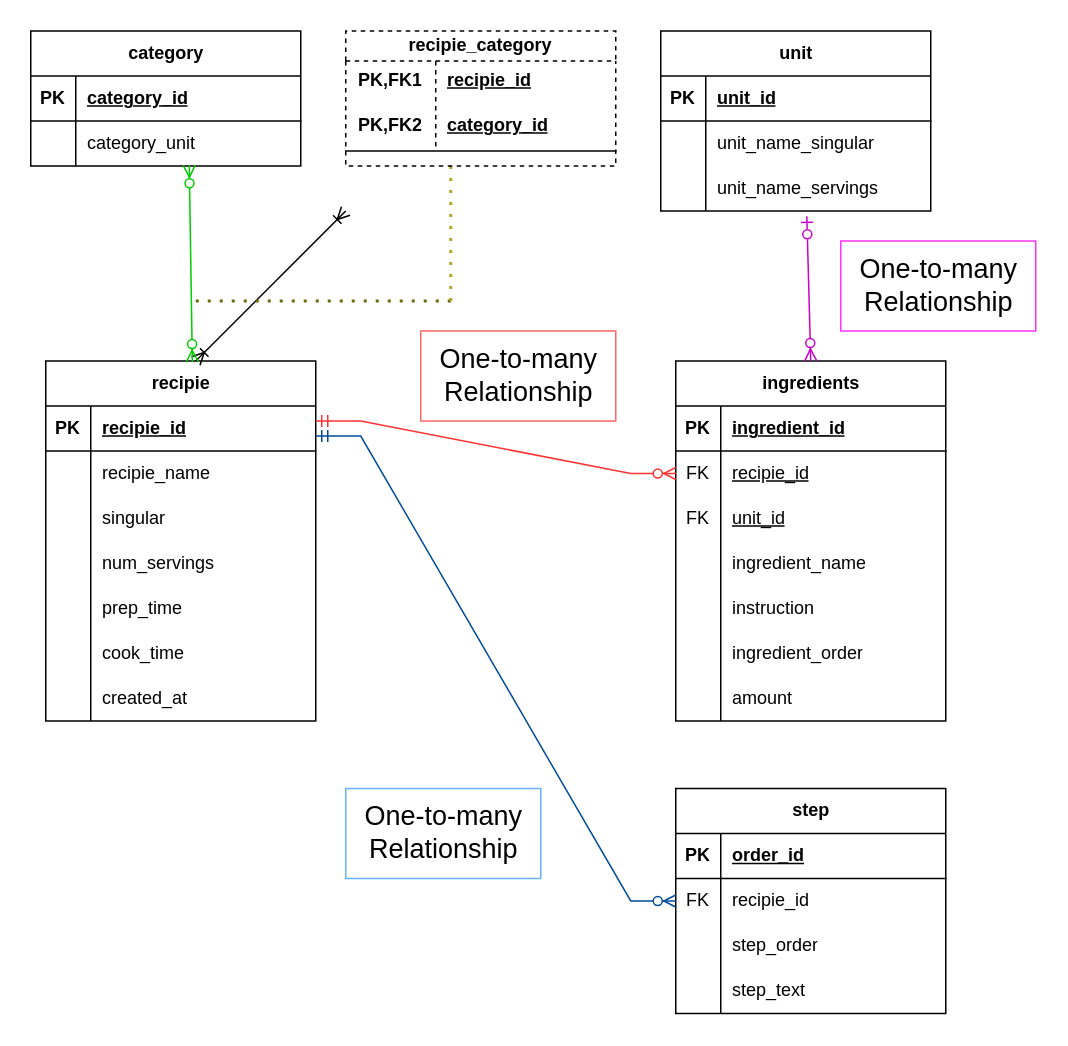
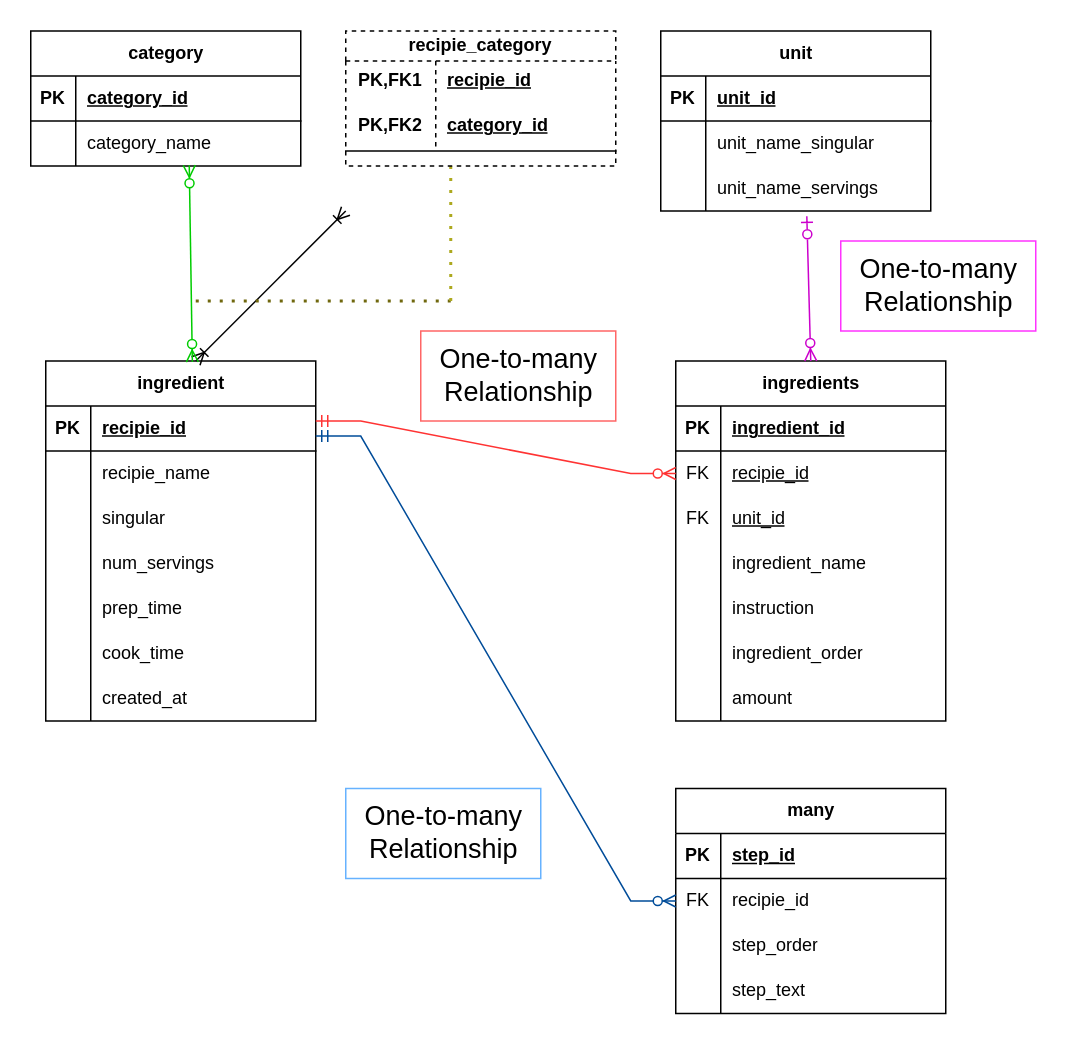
(151, 143) -> (153, 143)
(182, 383) -> (182, 383)
(812, 811) -> (812, 811)
(771, 856) -> (766, 856)
